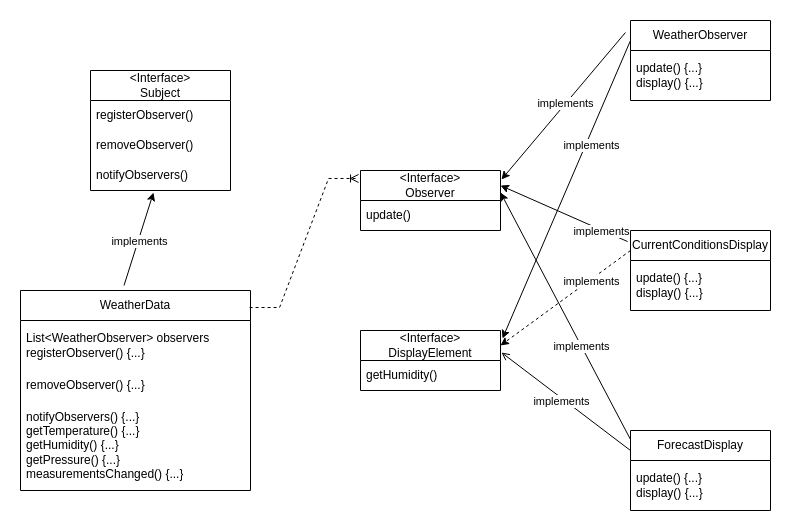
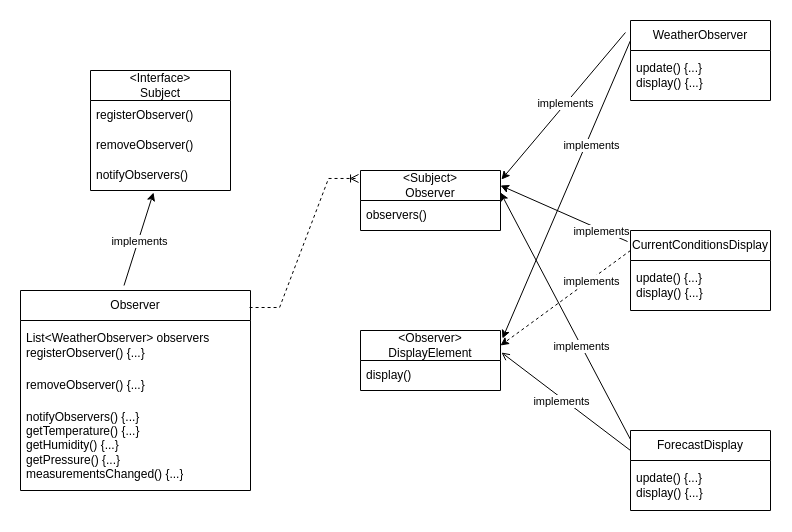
(431, 186) -> (431, 186)
(393, 216) -> (403, 216)
(136, 306) -> (136, 306)
(431, 346) -> (431, 346)
(407, 376) -> (394, 376)
